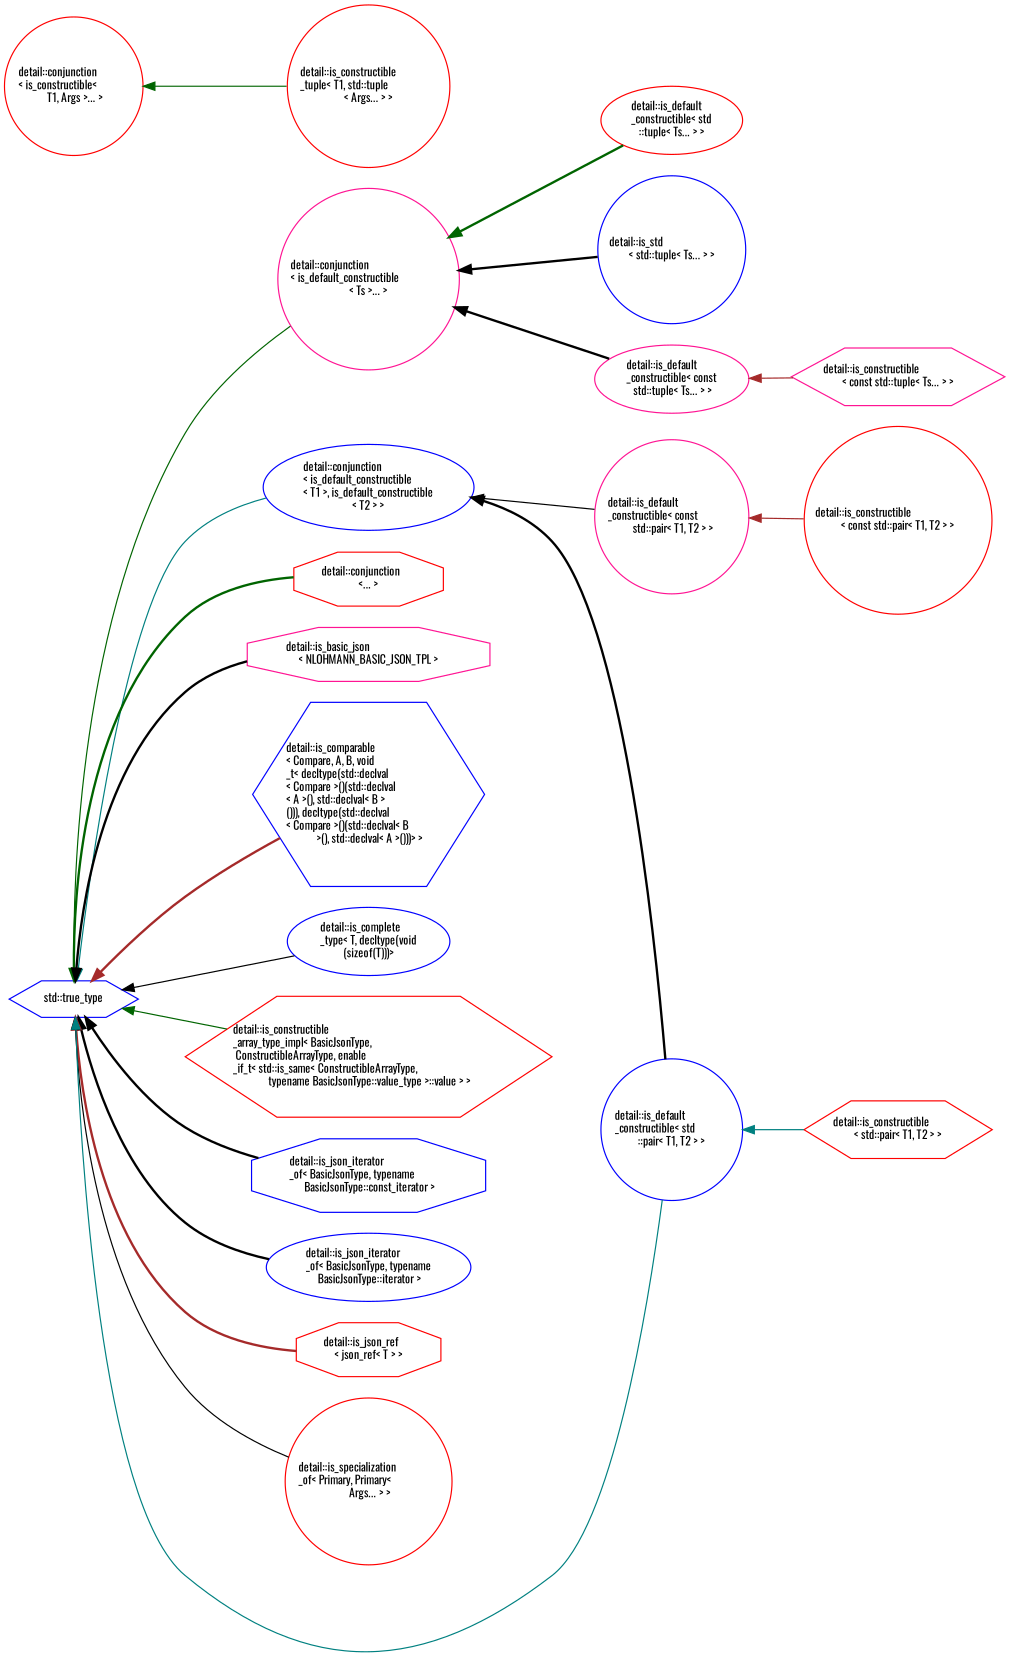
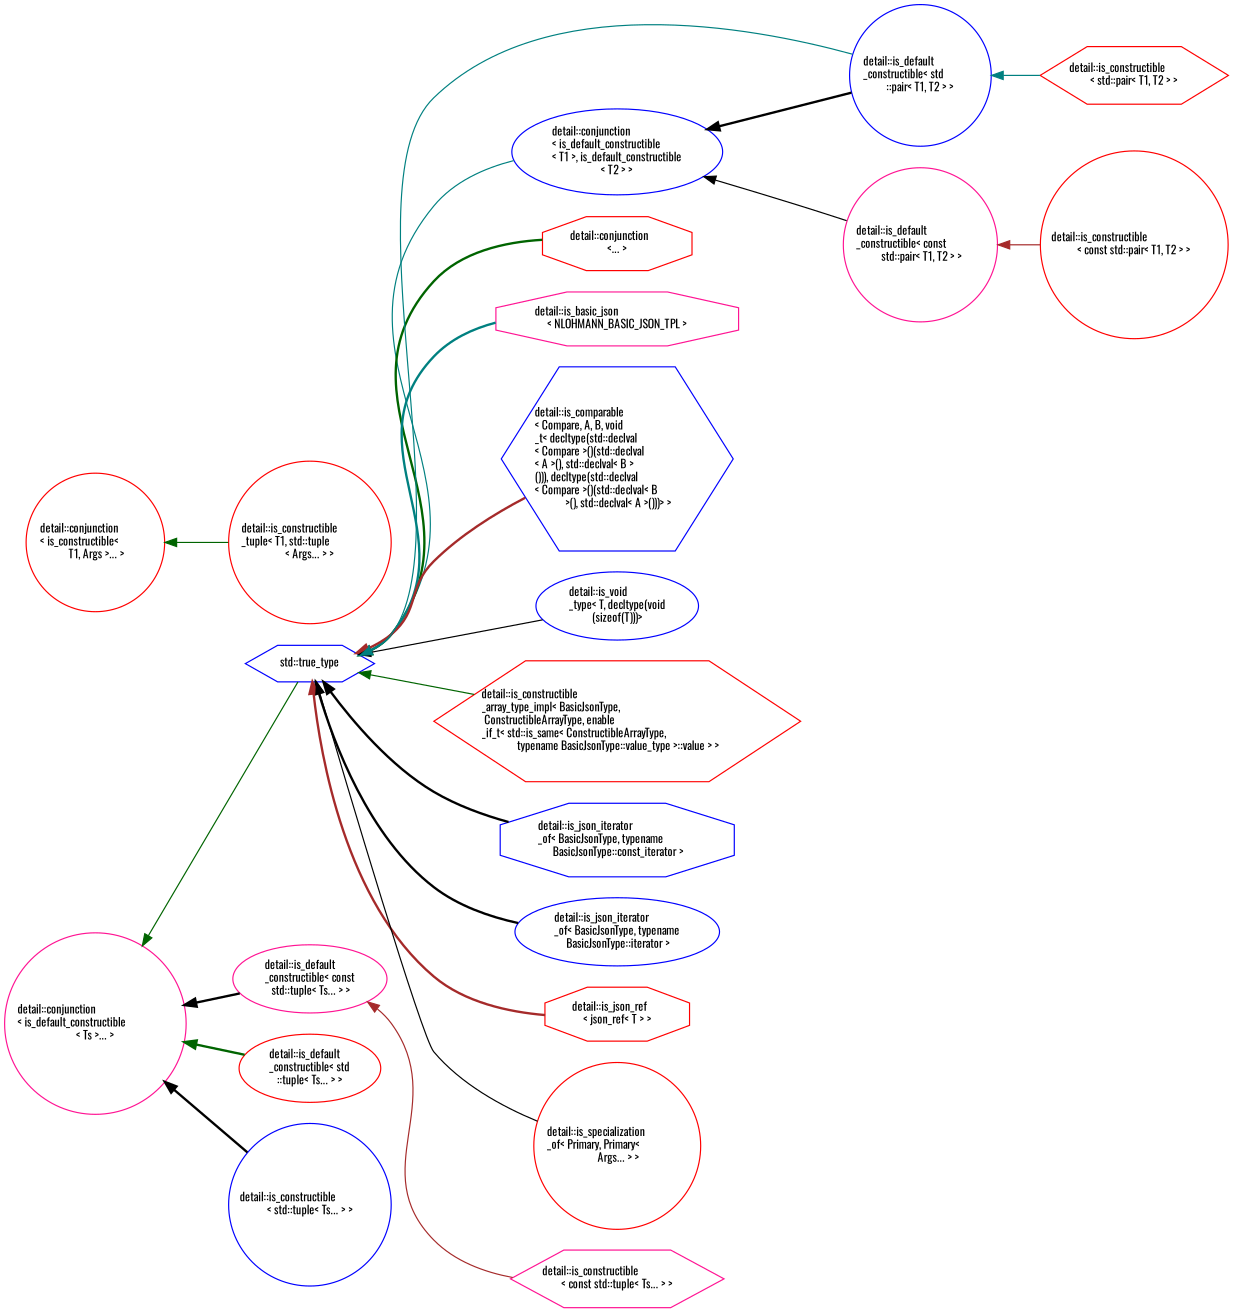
(672, 250) -> (310, 1205)
(113, 620) -> (223, 809)
(119, 787) -> (406, 472)
(369, 941) -> (617, 606)
